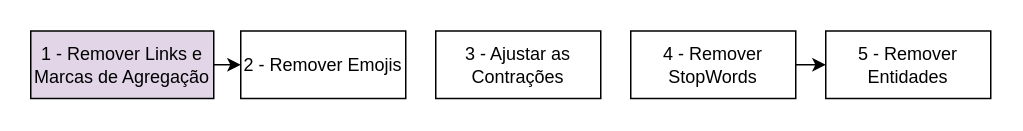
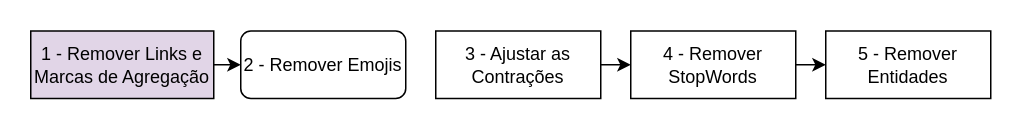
(323, 65) -> (323, 65)
none -> (611, 65)
